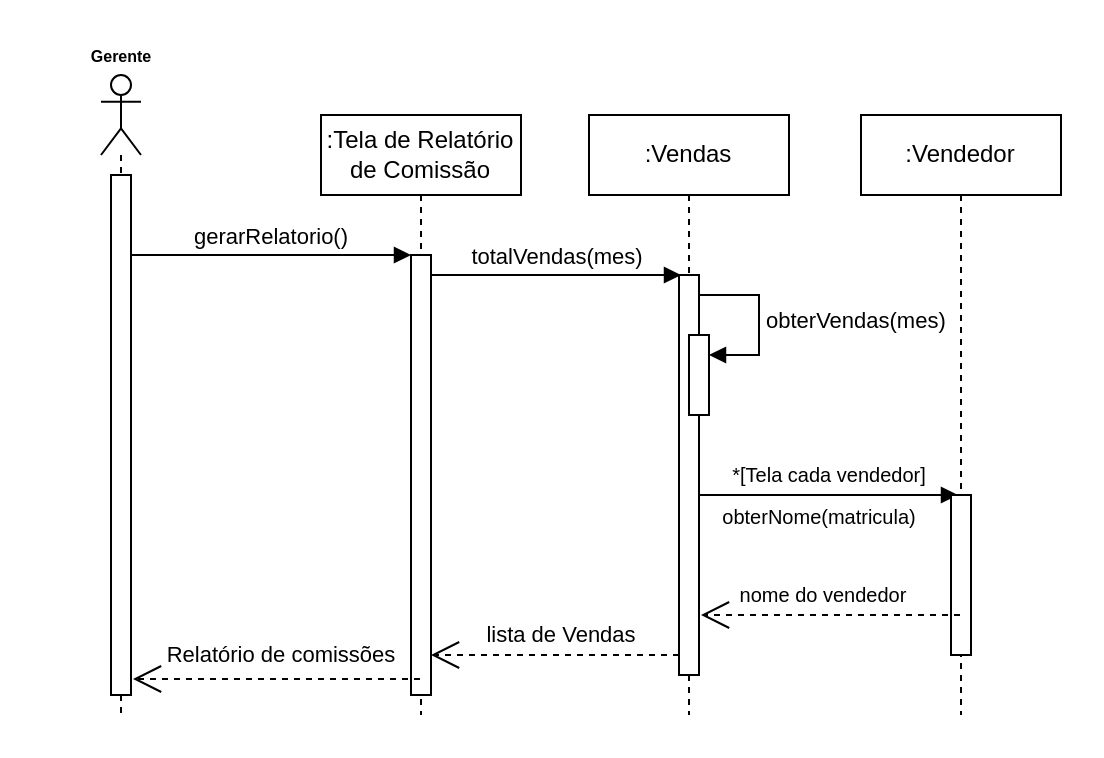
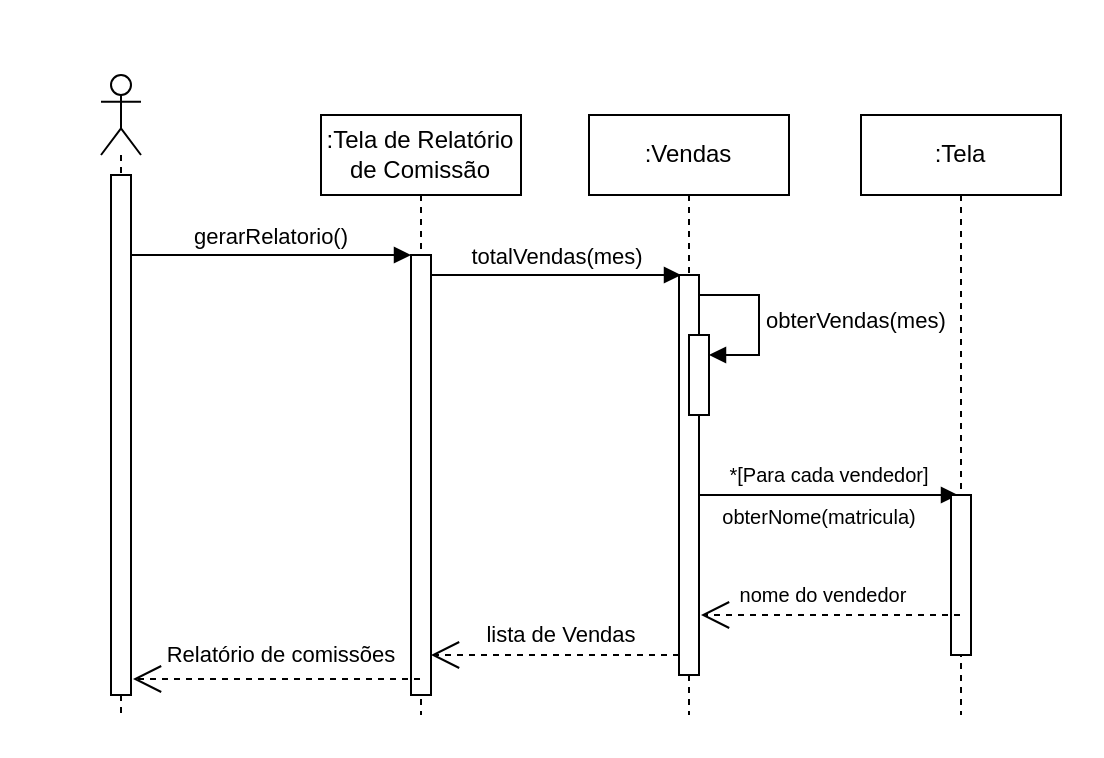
(121, 57) -> none
(961, 155) -> (961, 155)
(830, 475) -> (830, 475)
